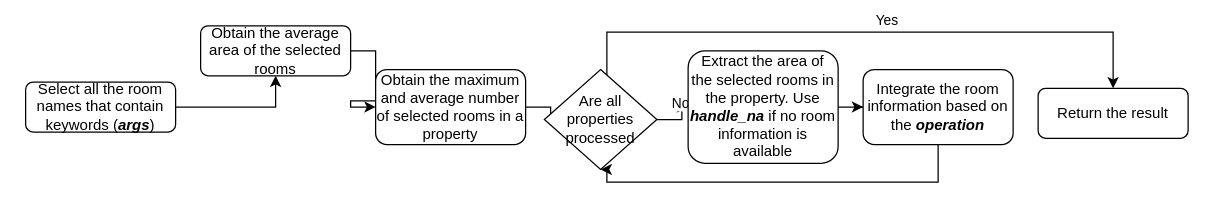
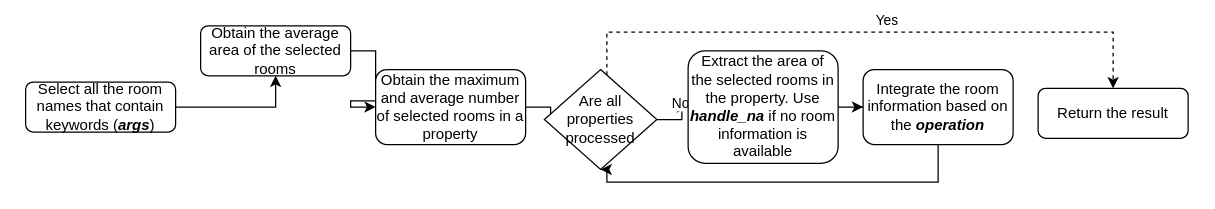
(862, 32) -> (862, 32)
